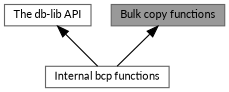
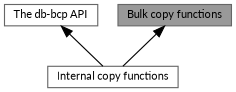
(48, 15) -> (51, 15)
(107, 77) -> (113, 77)
